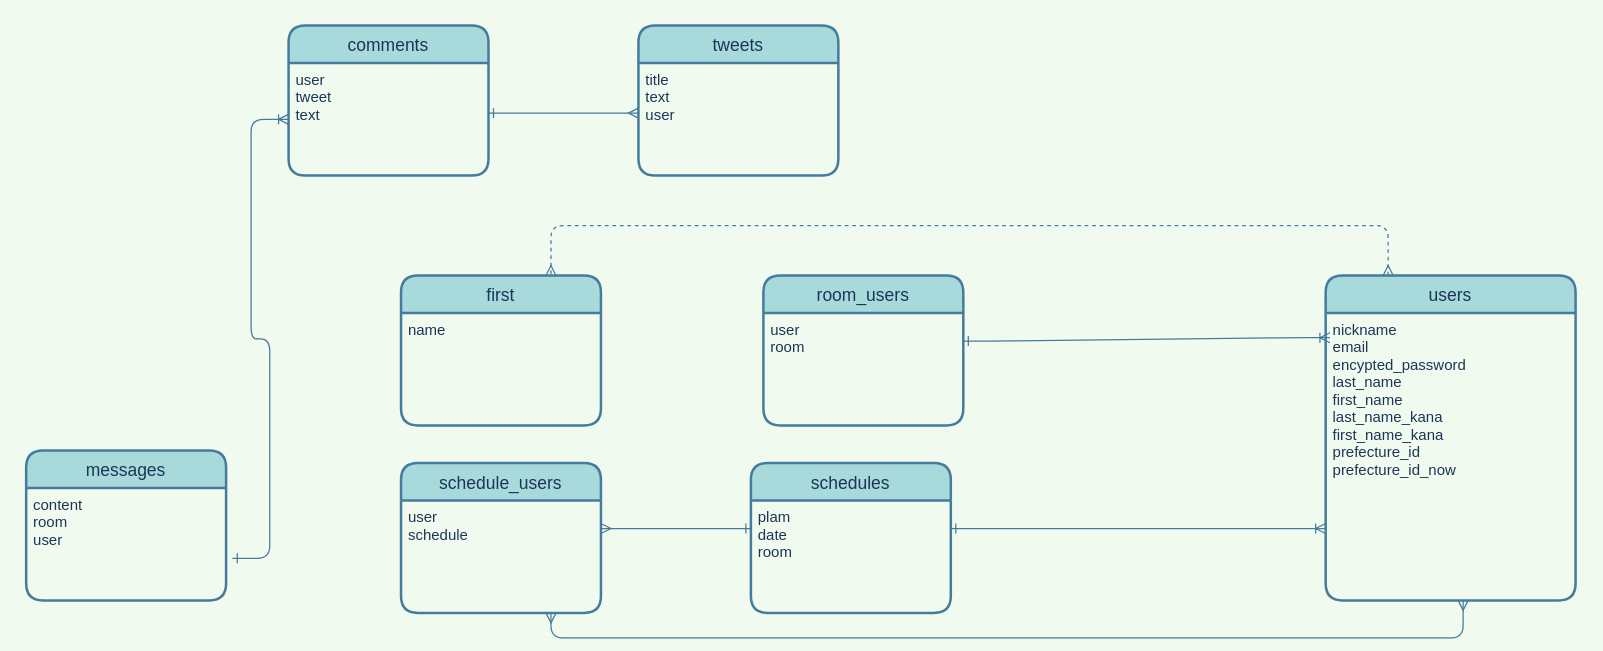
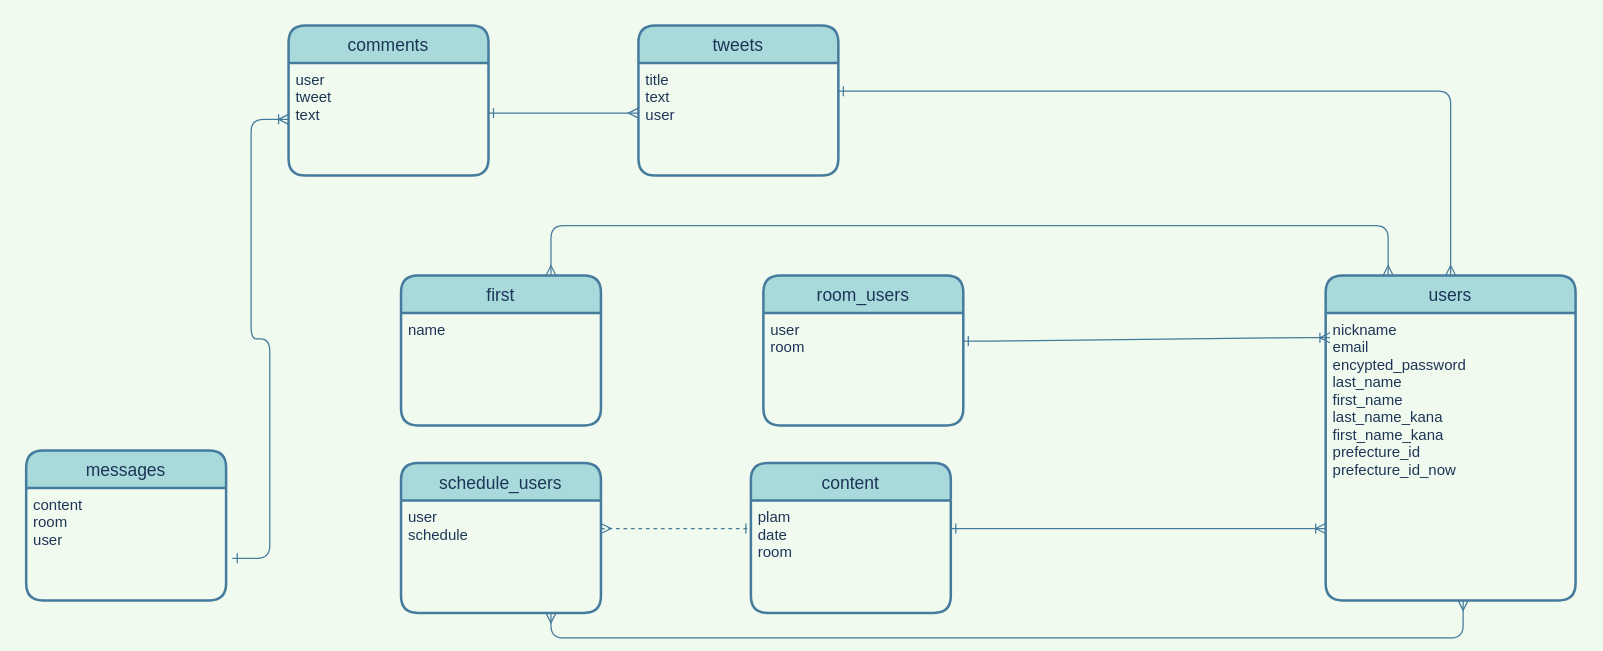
none -> (1231, 91)
(970, 226) -> (970, 226)
(850, 483) -> (850, 483)
(675, 529) -> (675, 529)
